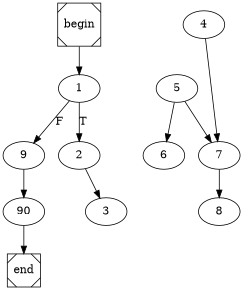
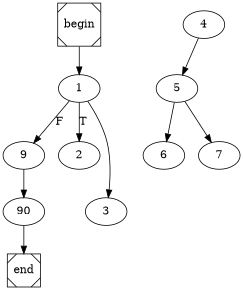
(211, 86) -> (192, 53)
(91, 180) -> (107, 143)
(219, 212) -> none
